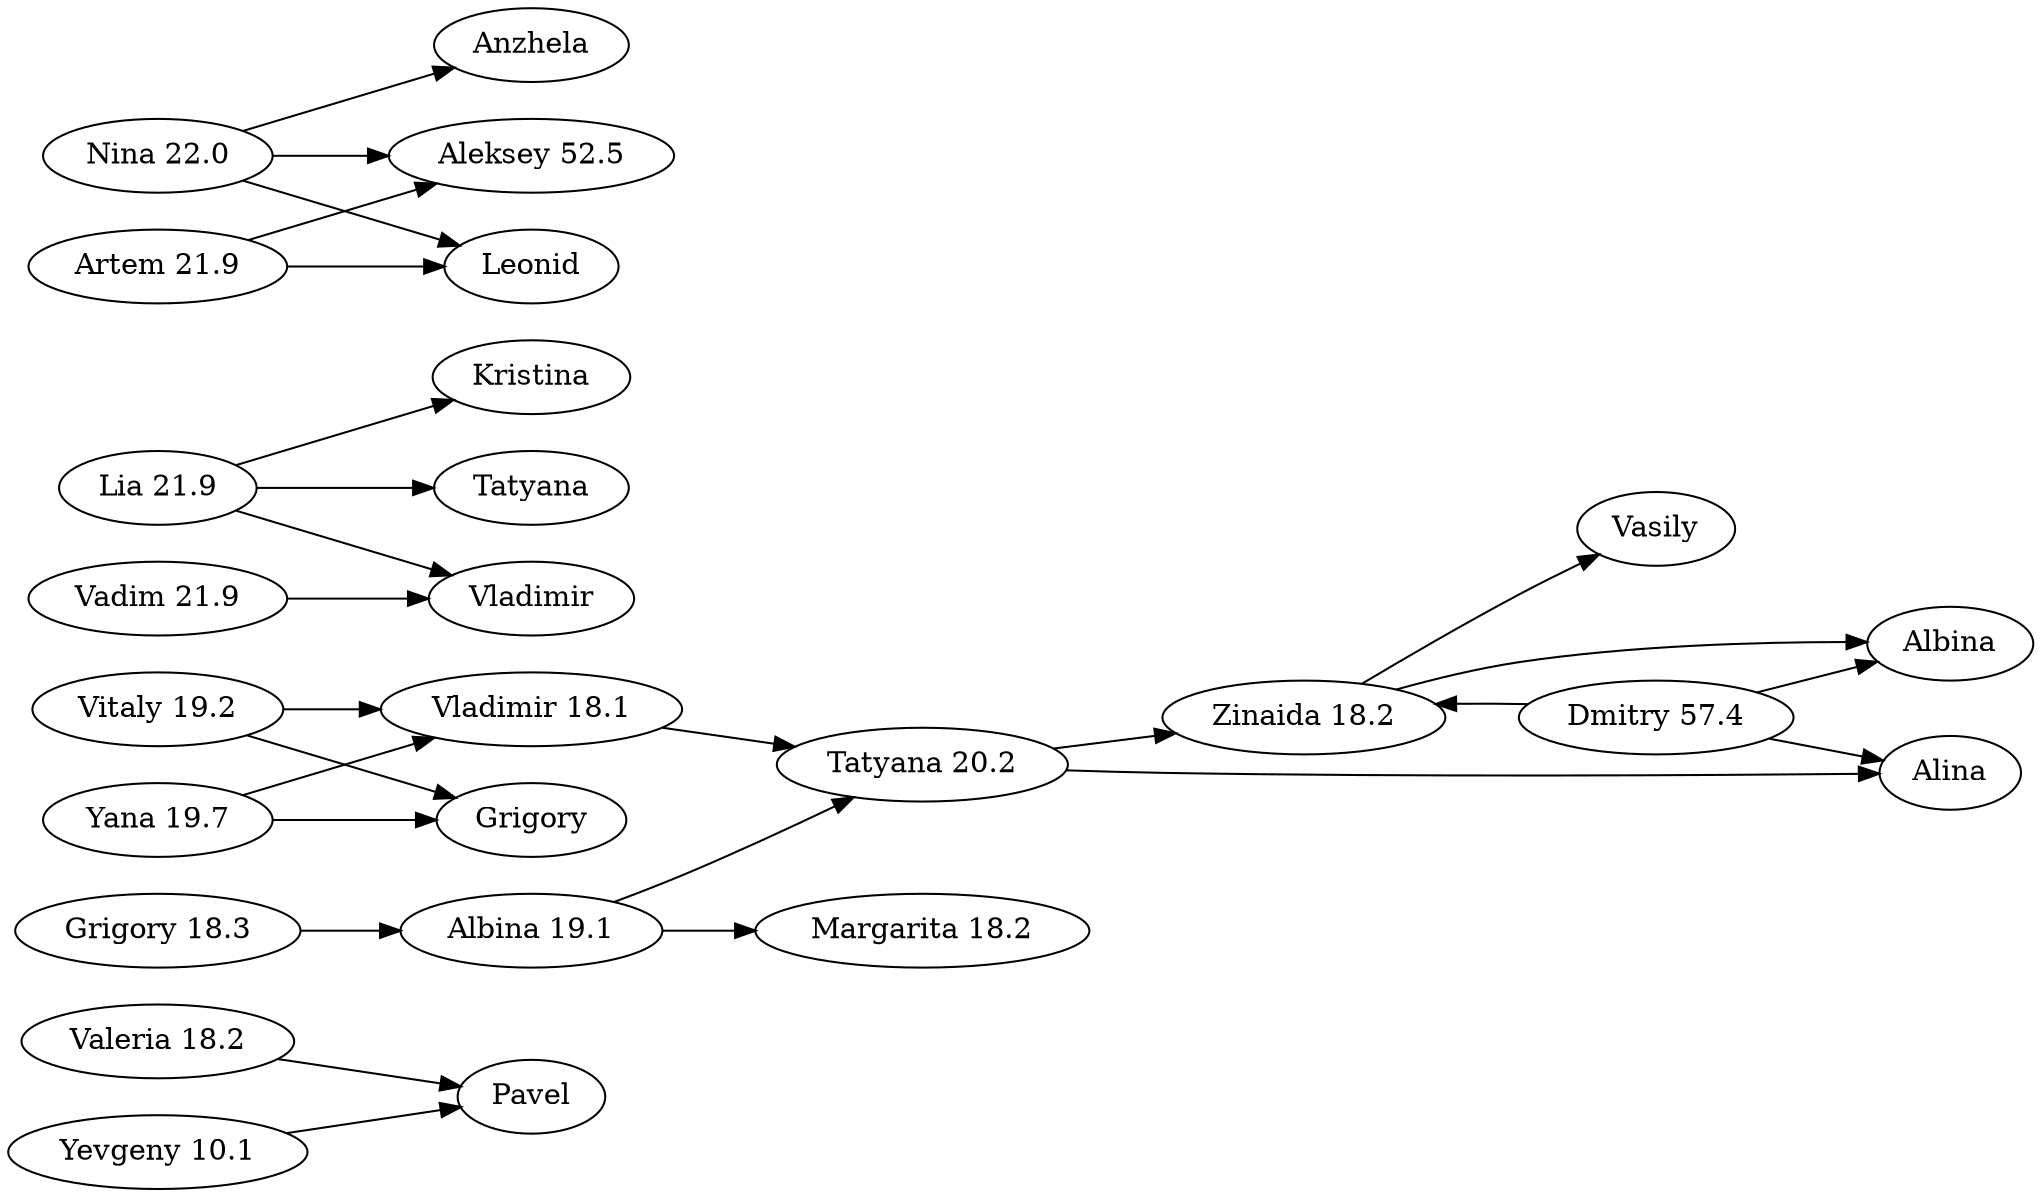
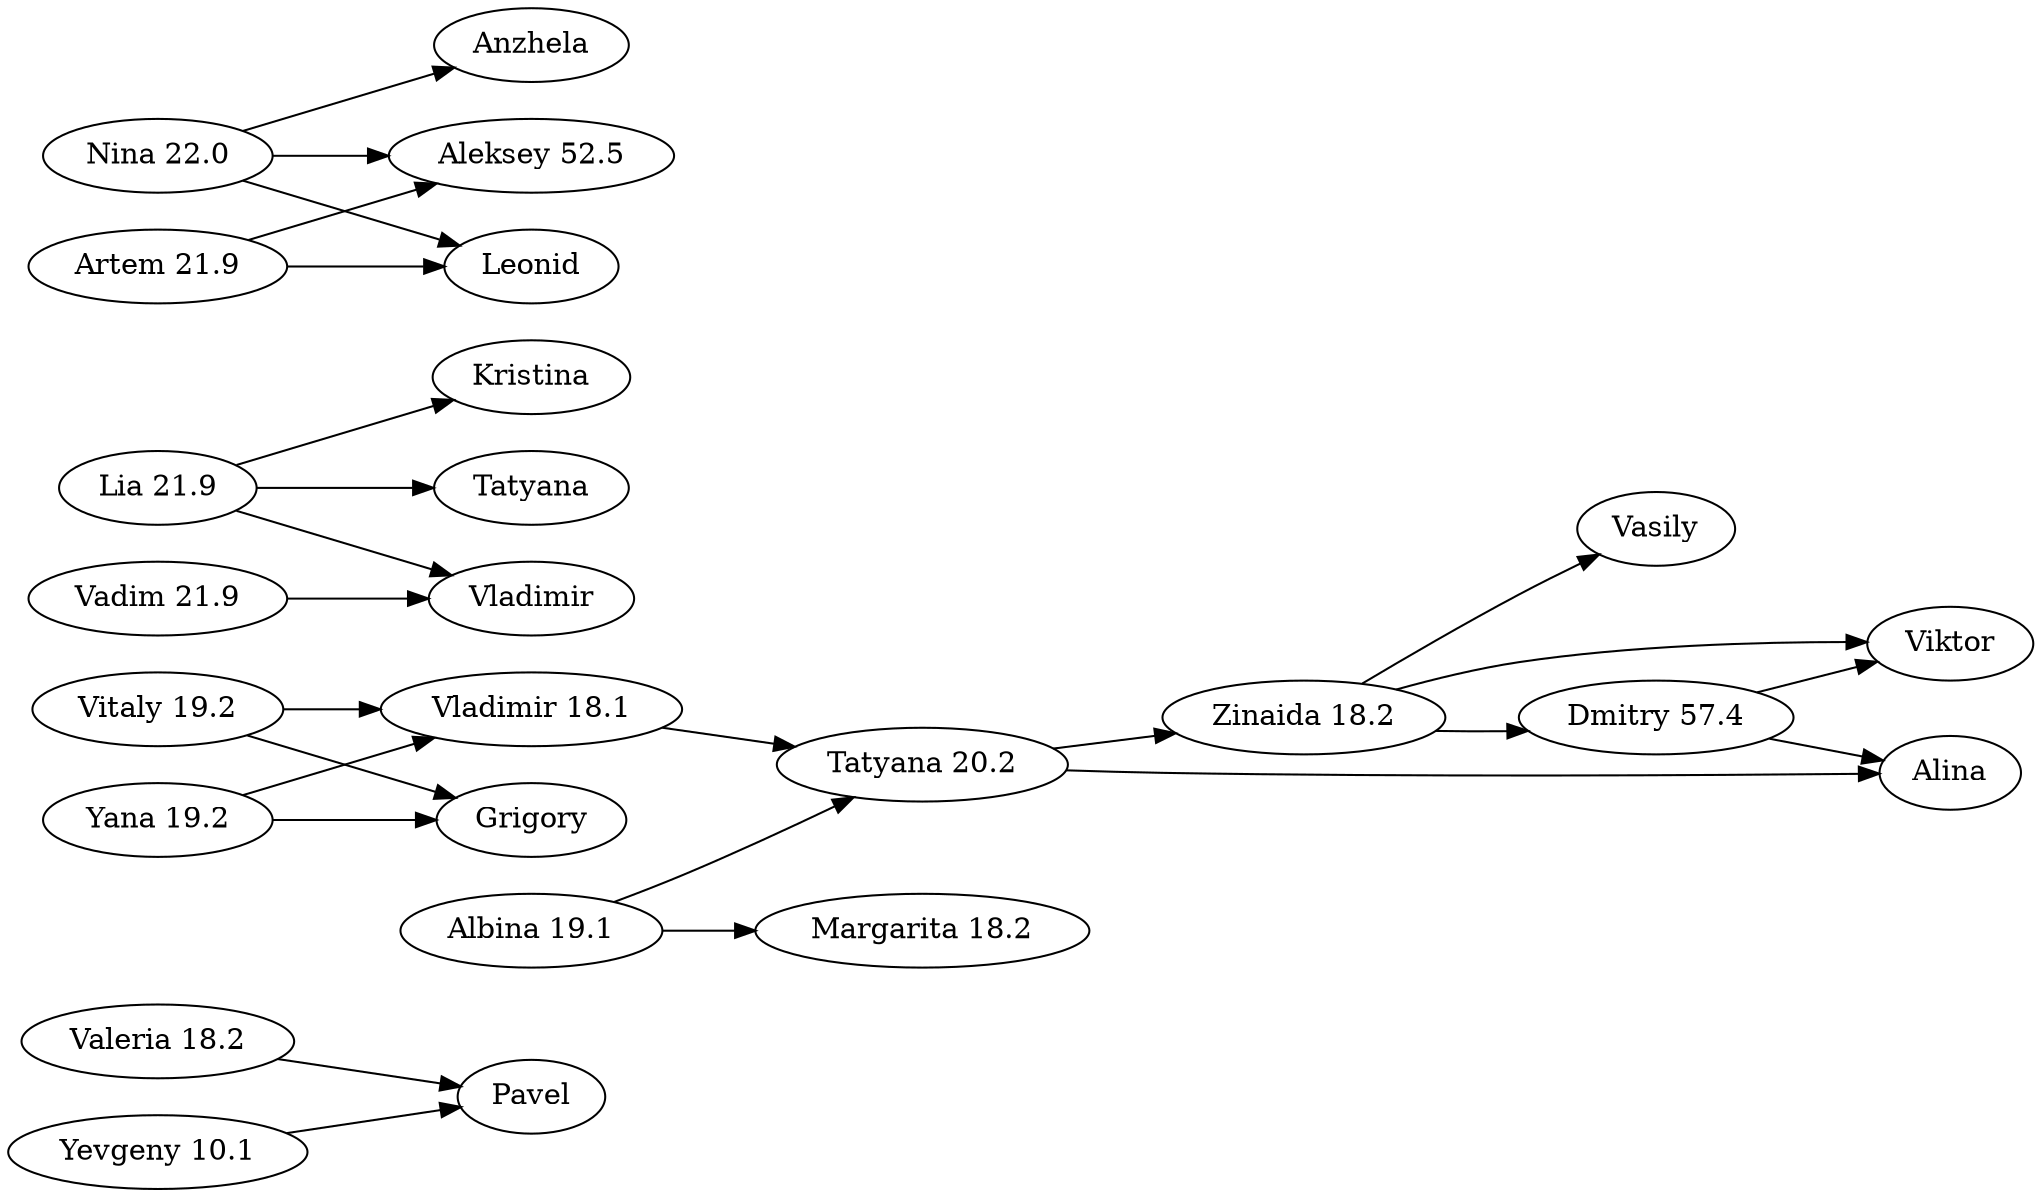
(1950, 644) -> (1950, 644)
(1492, 704) -> (1471, 731)
(158, 820) -> (158, 820)
(158, 931) -> none
